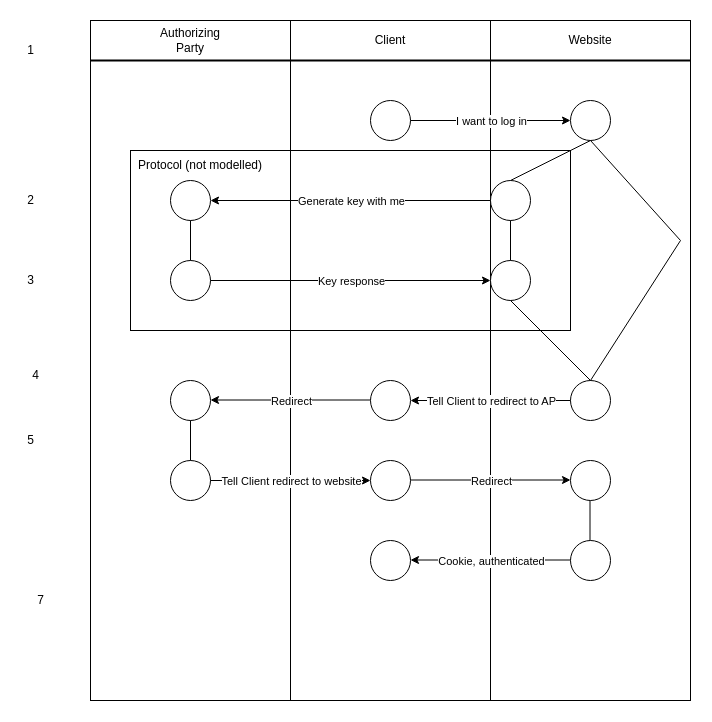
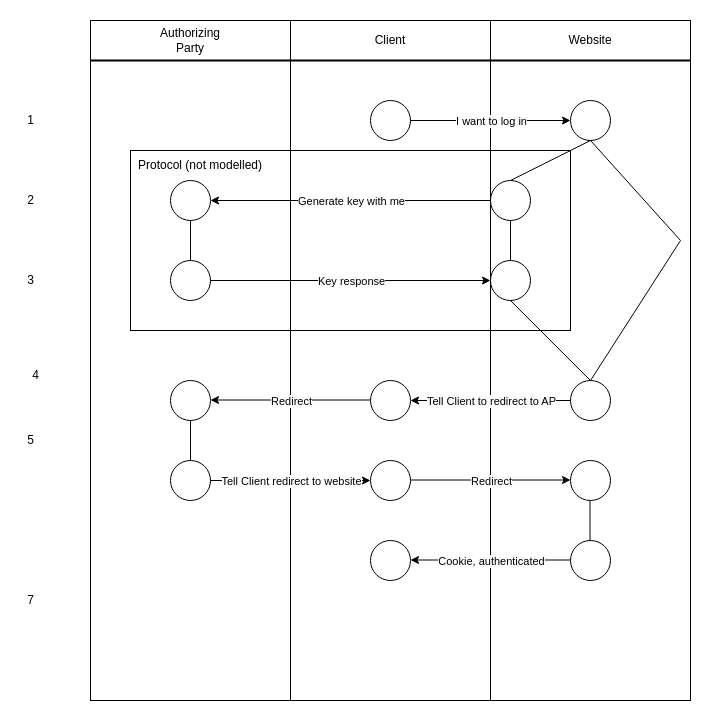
(31, 51) -> (31, 121)
(41, 601) -> (31, 601)
